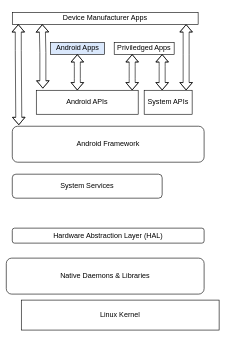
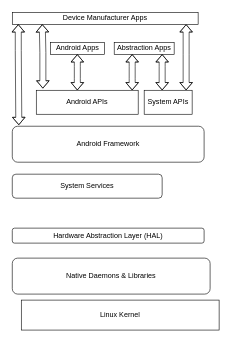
(78, 48) -> (78, 48)
(144, 48) -> (144, 48)
(105, 276) -> (111, 276)
